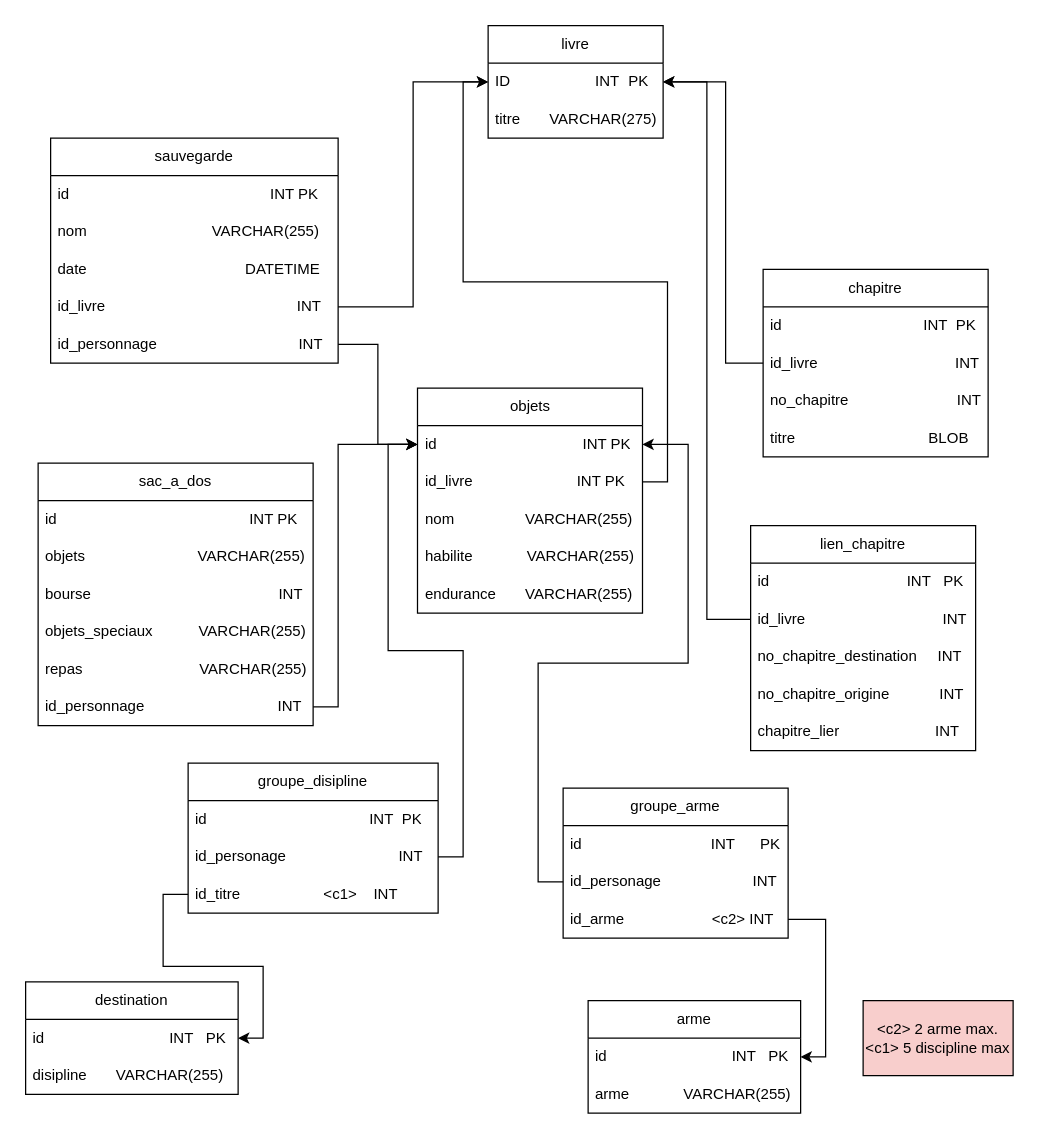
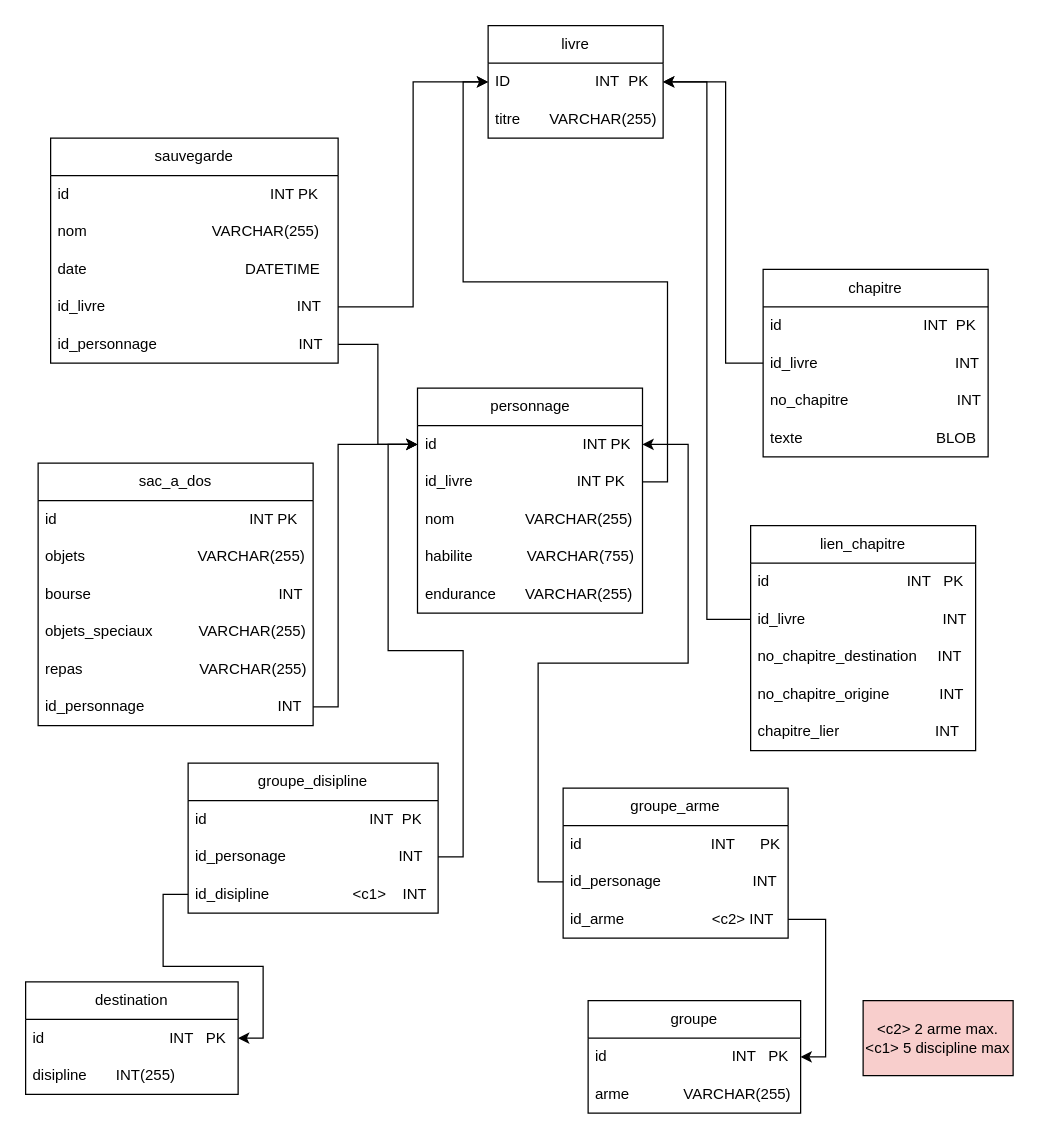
(577, 119) -> (577, 119)
(531, 407) -> (531, 407)
(877, 438) -> (877, 438)
(532, 557) -> (532, 557)
(314, 894) -> (314, 894)
(694, 1019) -> (694, 1019)
(133, 1076) -> (120, 1076)
